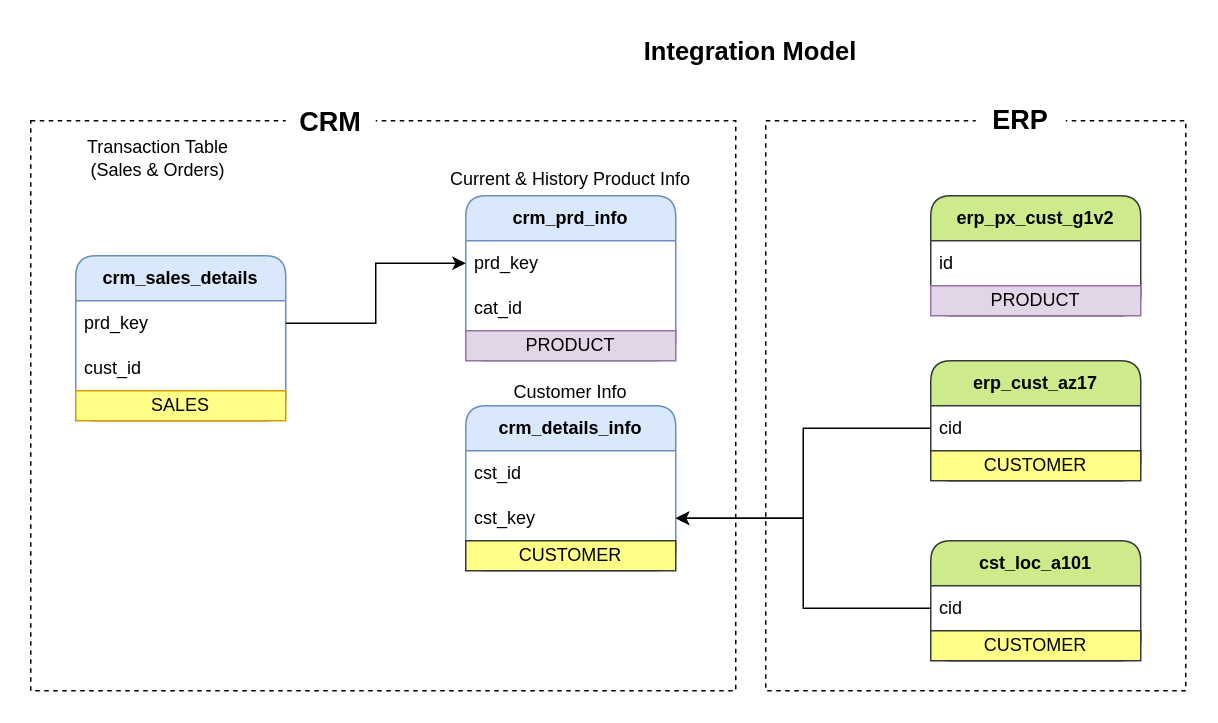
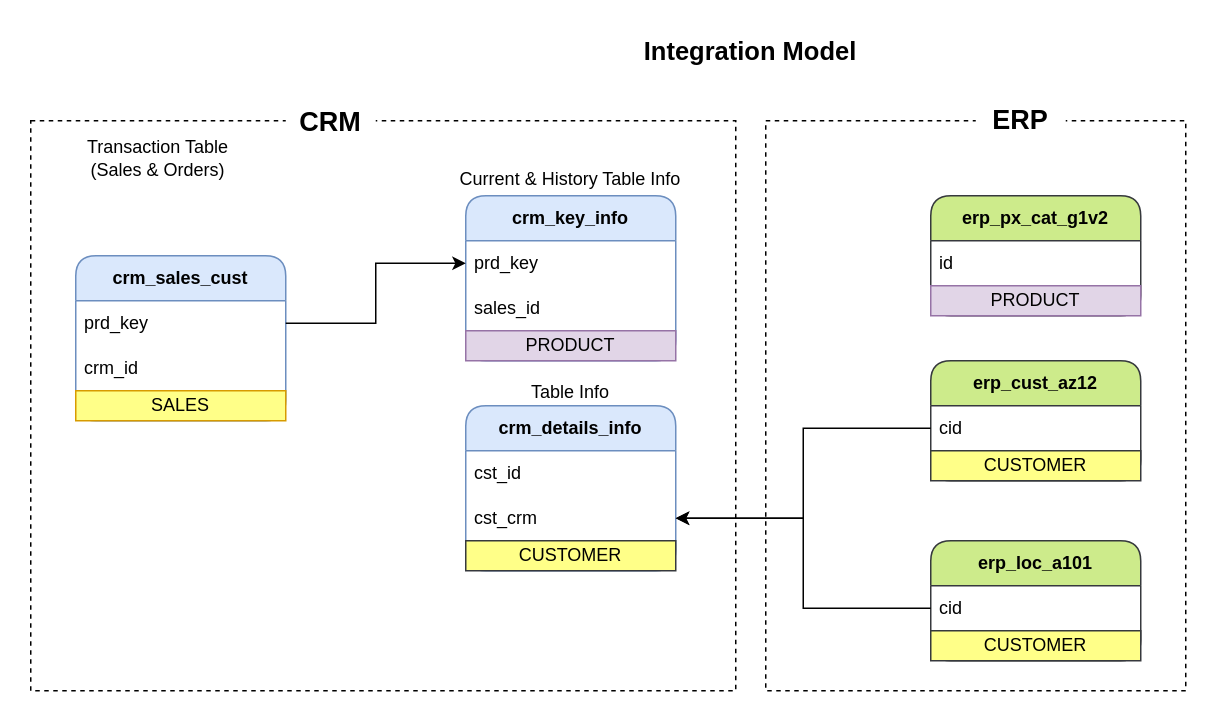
(571, 179) -> (571, 179)
(571, 218) -> (571, 218)
(1036, 218) -> (1036, 218)
(181, 278) -> (181, 278)
(503, 308) -> (510, 308)
(118, 368) -> (113, 368)
(1036, 383) -> (1036, 383)
(571, 392) -> (571, 392)
(510, 518) -> (510, 518)
(1036, 563) -> (1036, 563)
